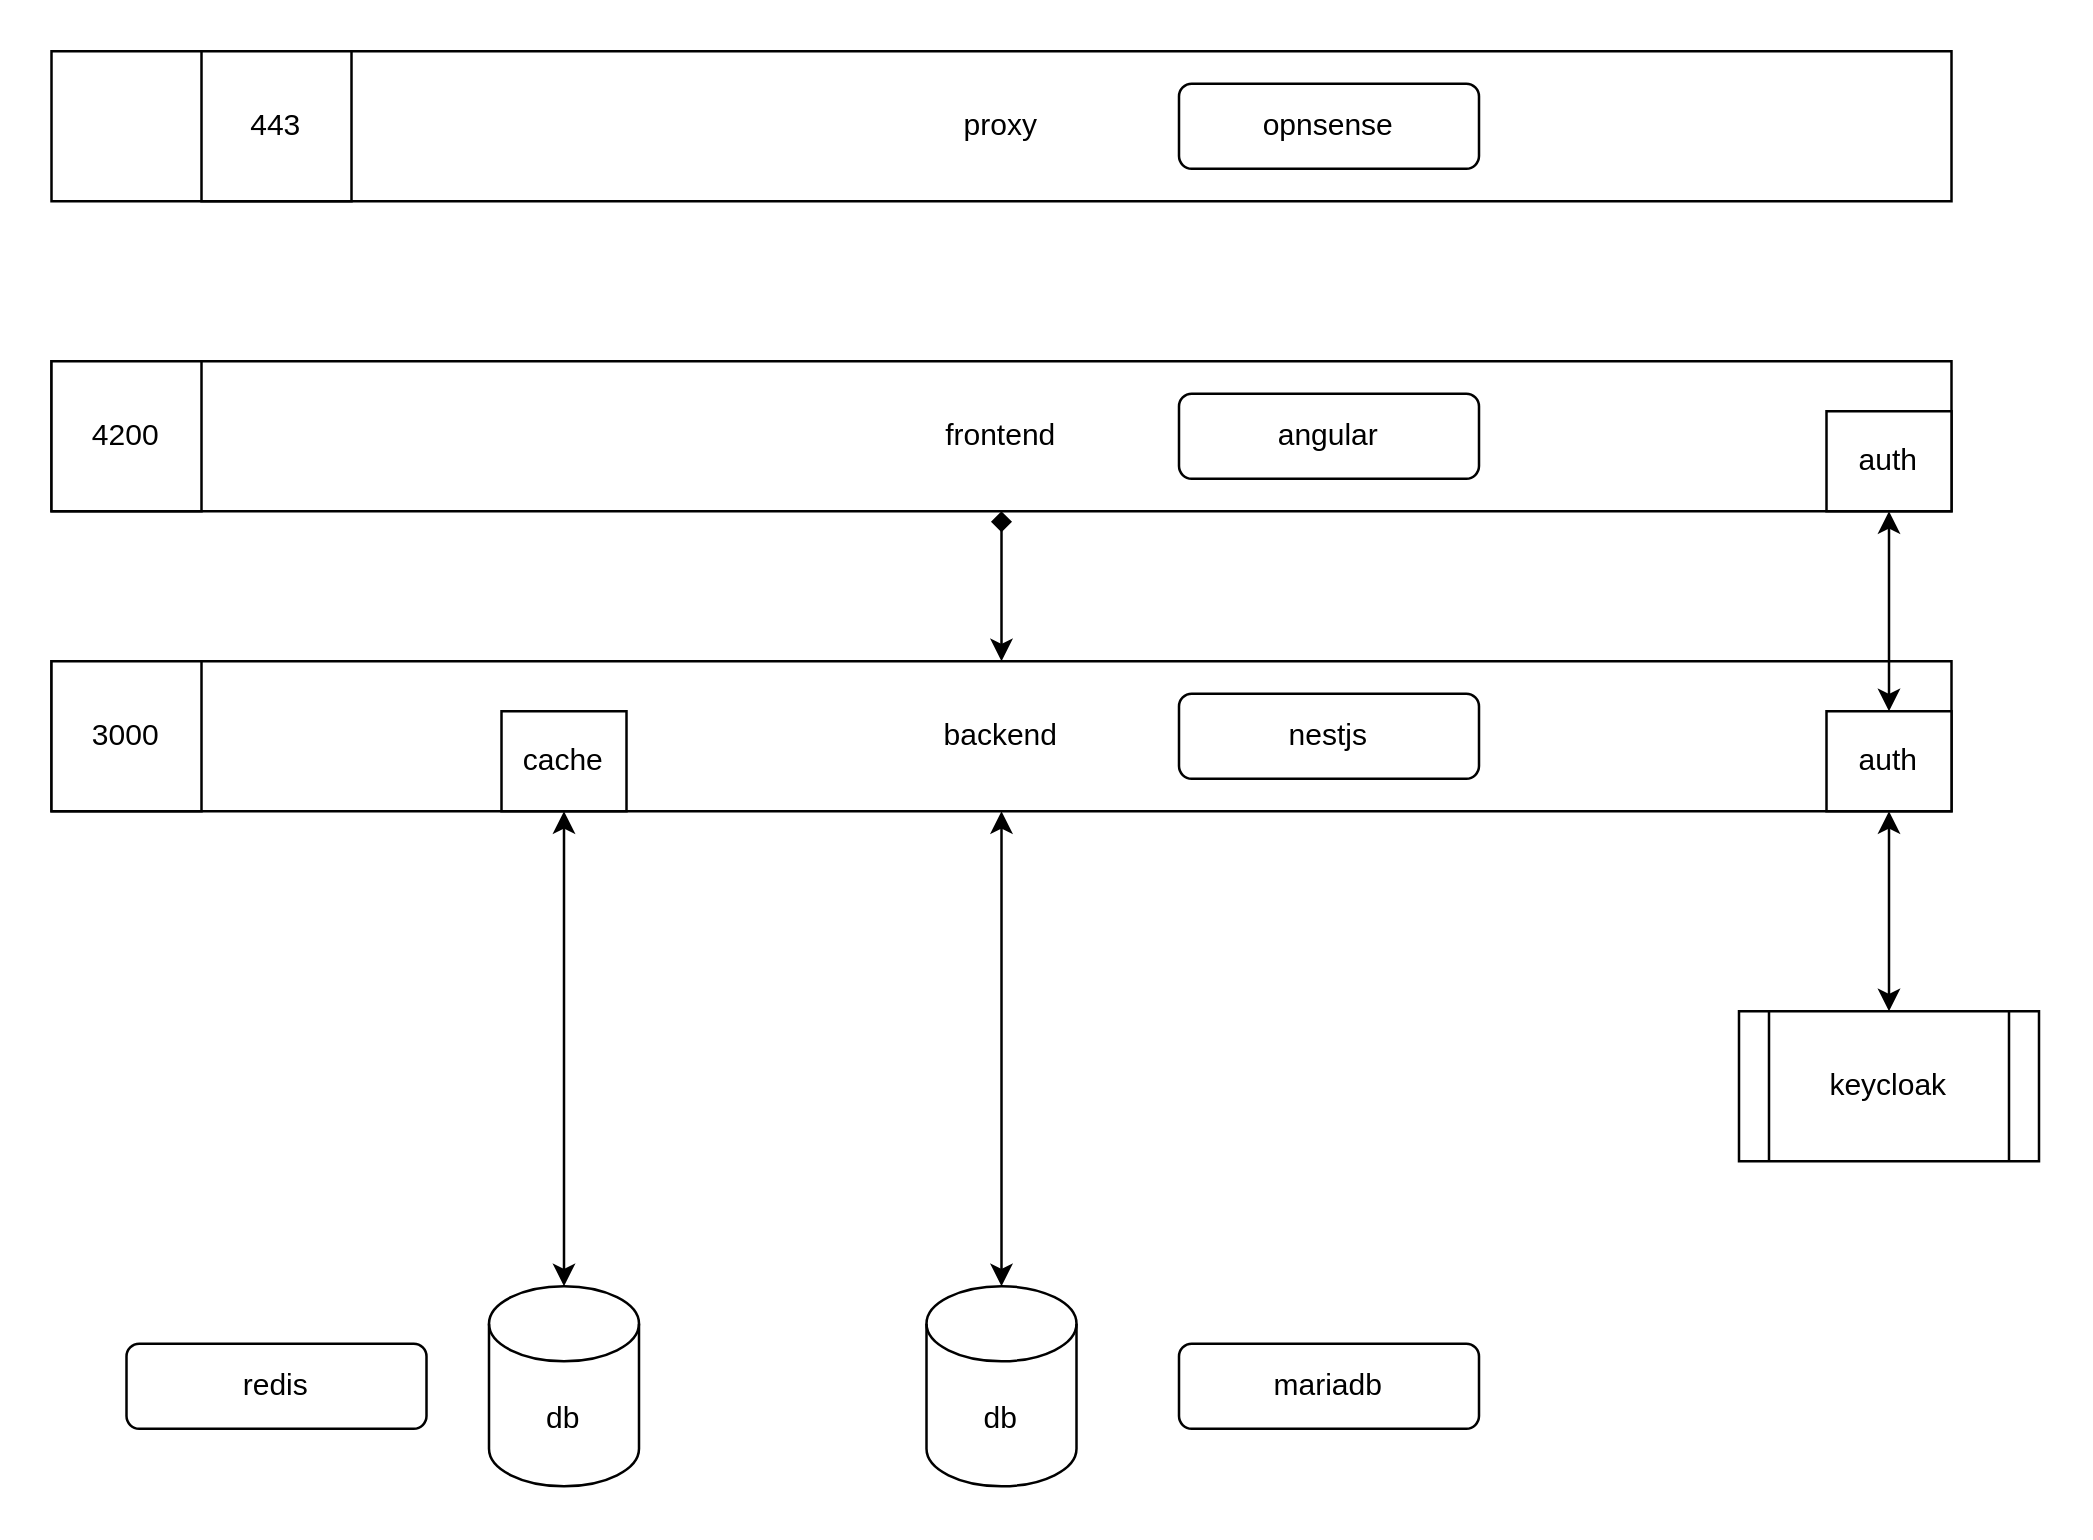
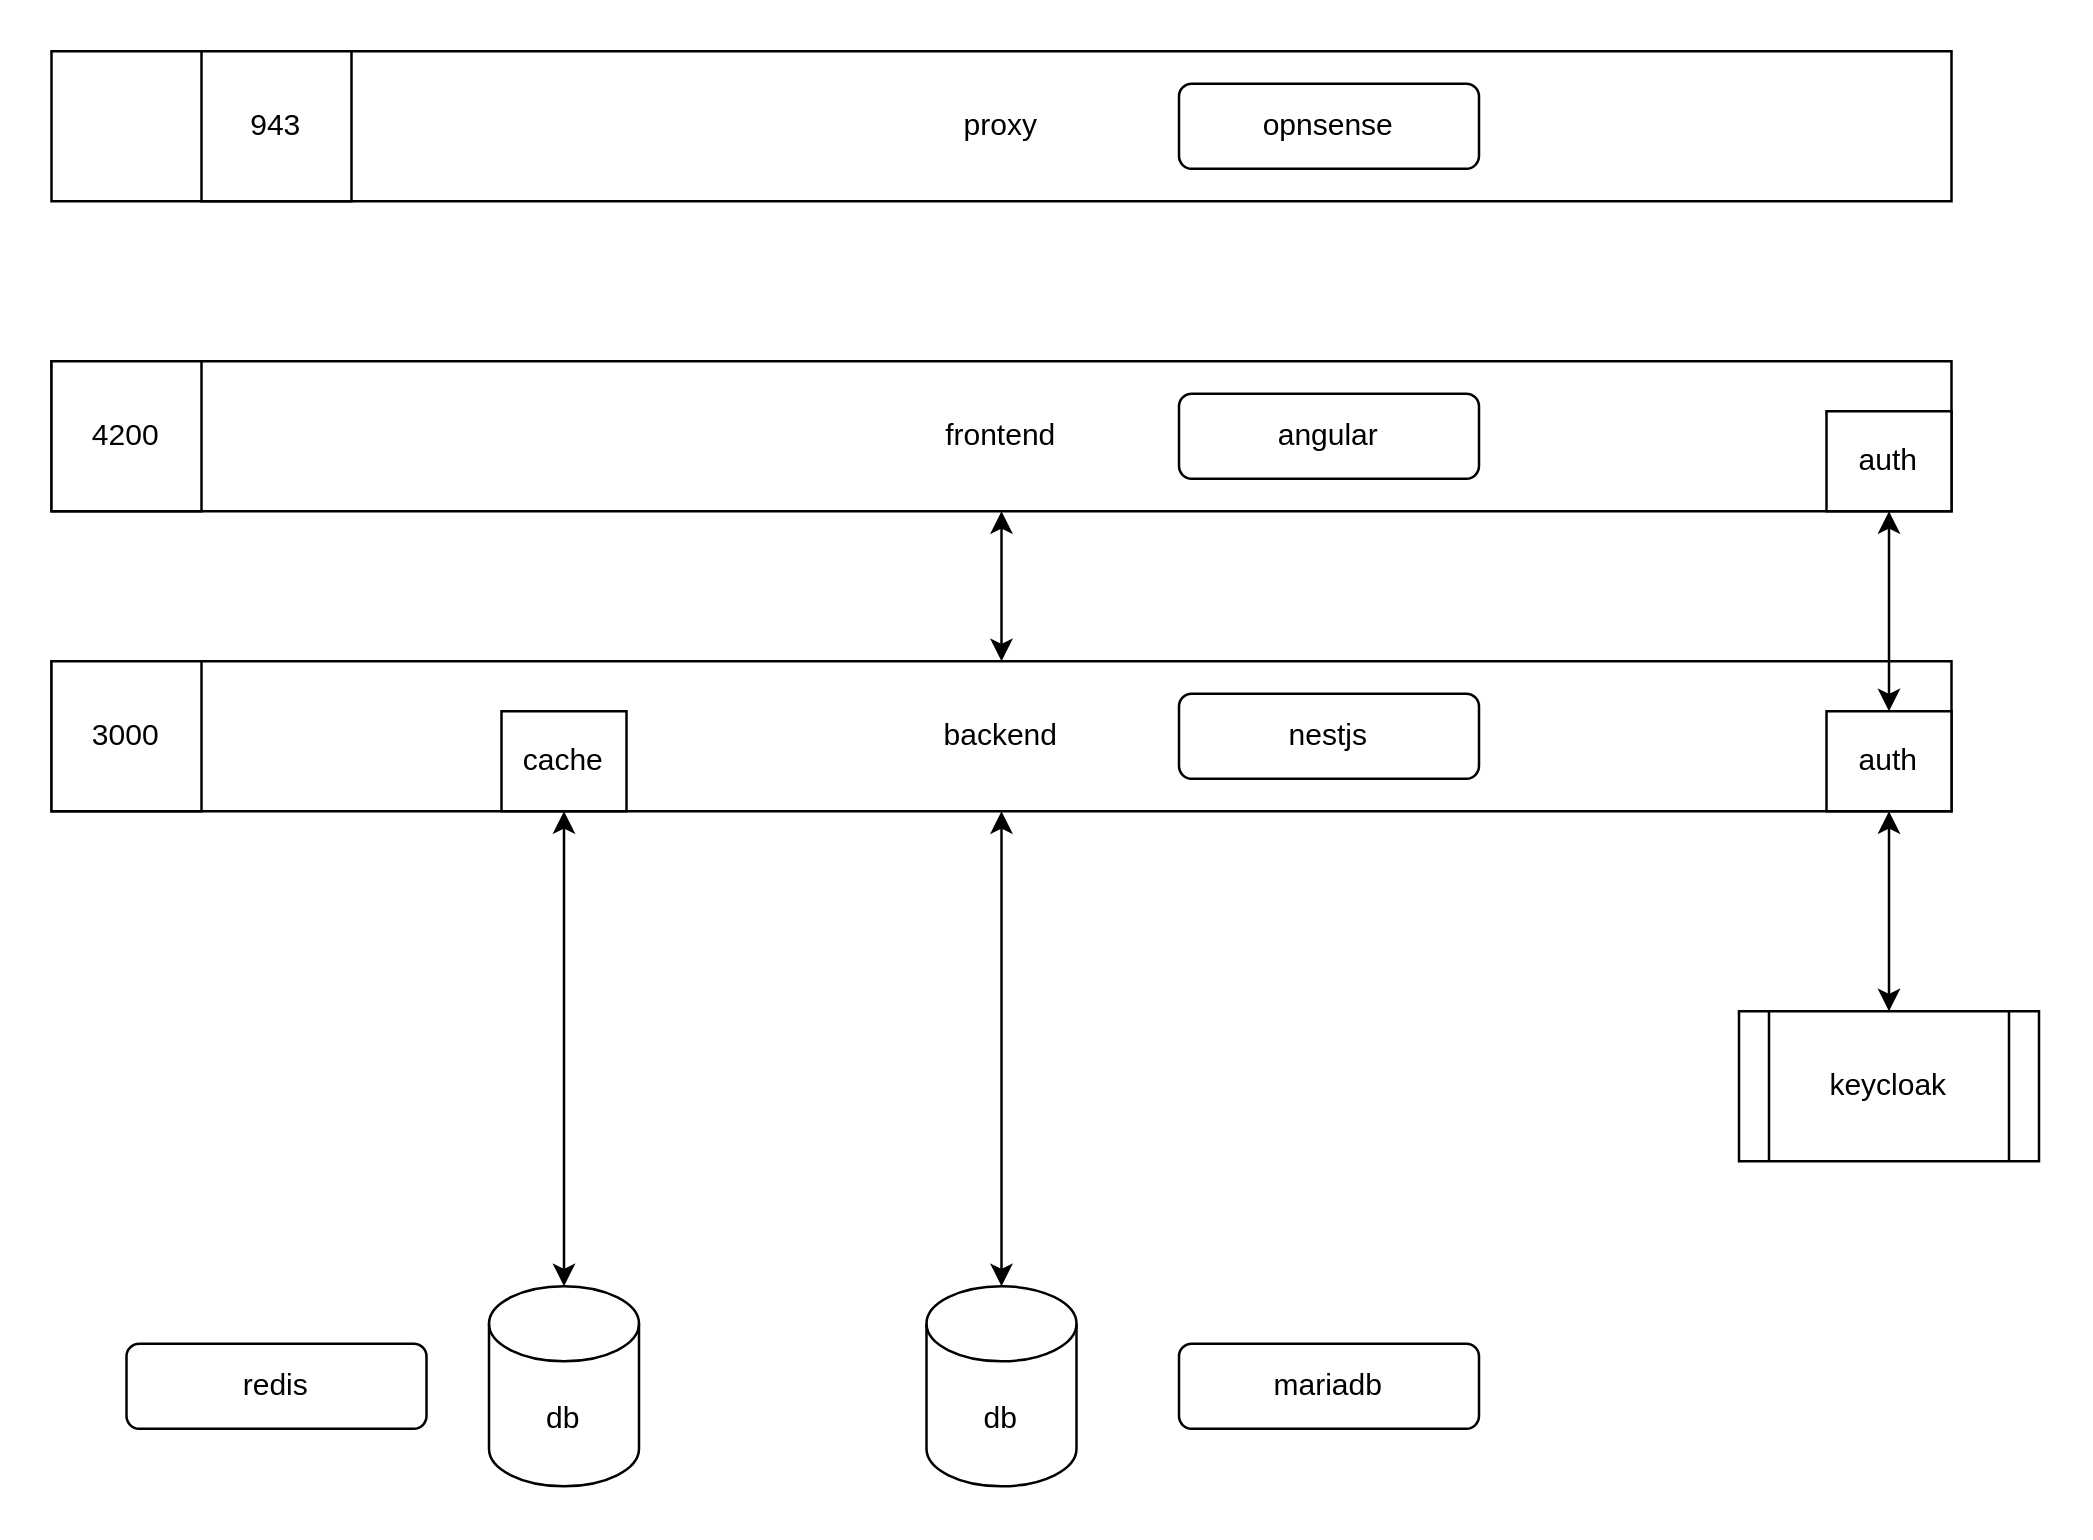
(276, 126) -> (276, 126)
(1001, 532) -> (1001, 530)
